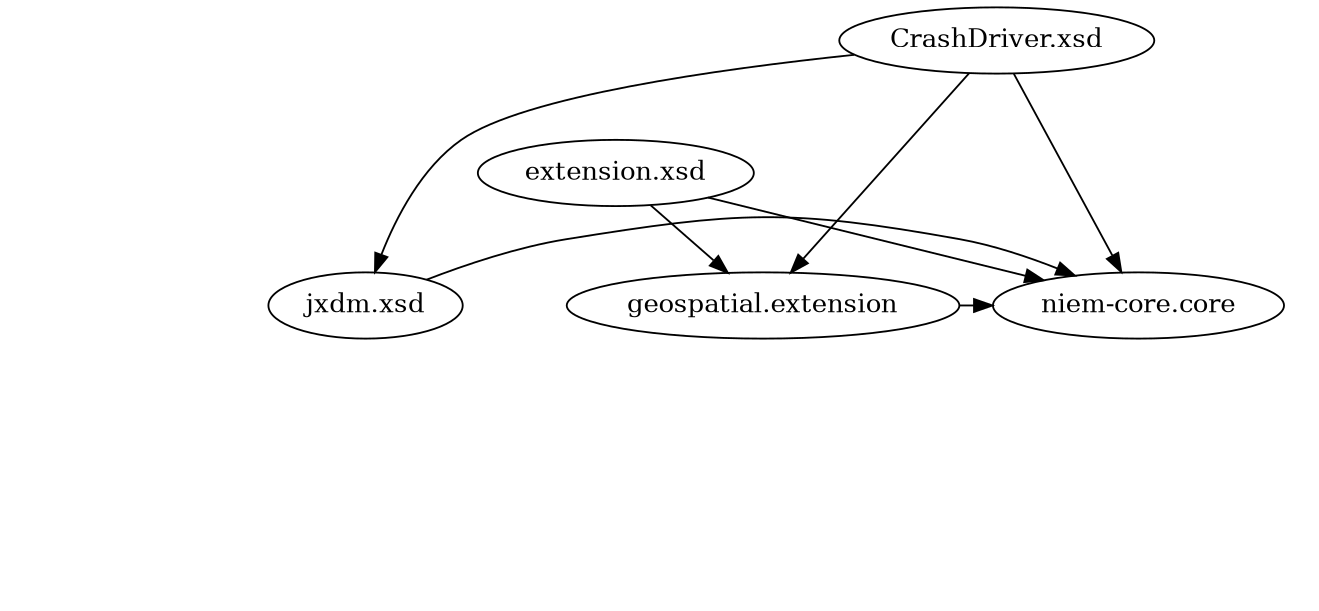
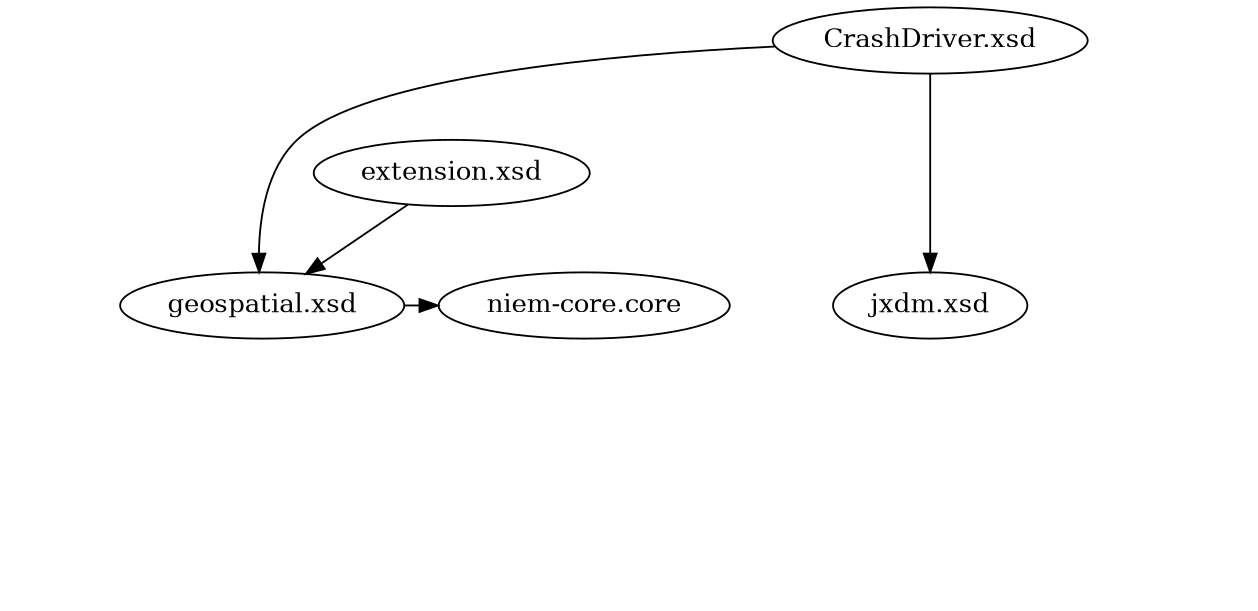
(1063, 165) -> none
(741, 218) -> none
(867, 237) -> none
(763, 305) -> (262, 305)
